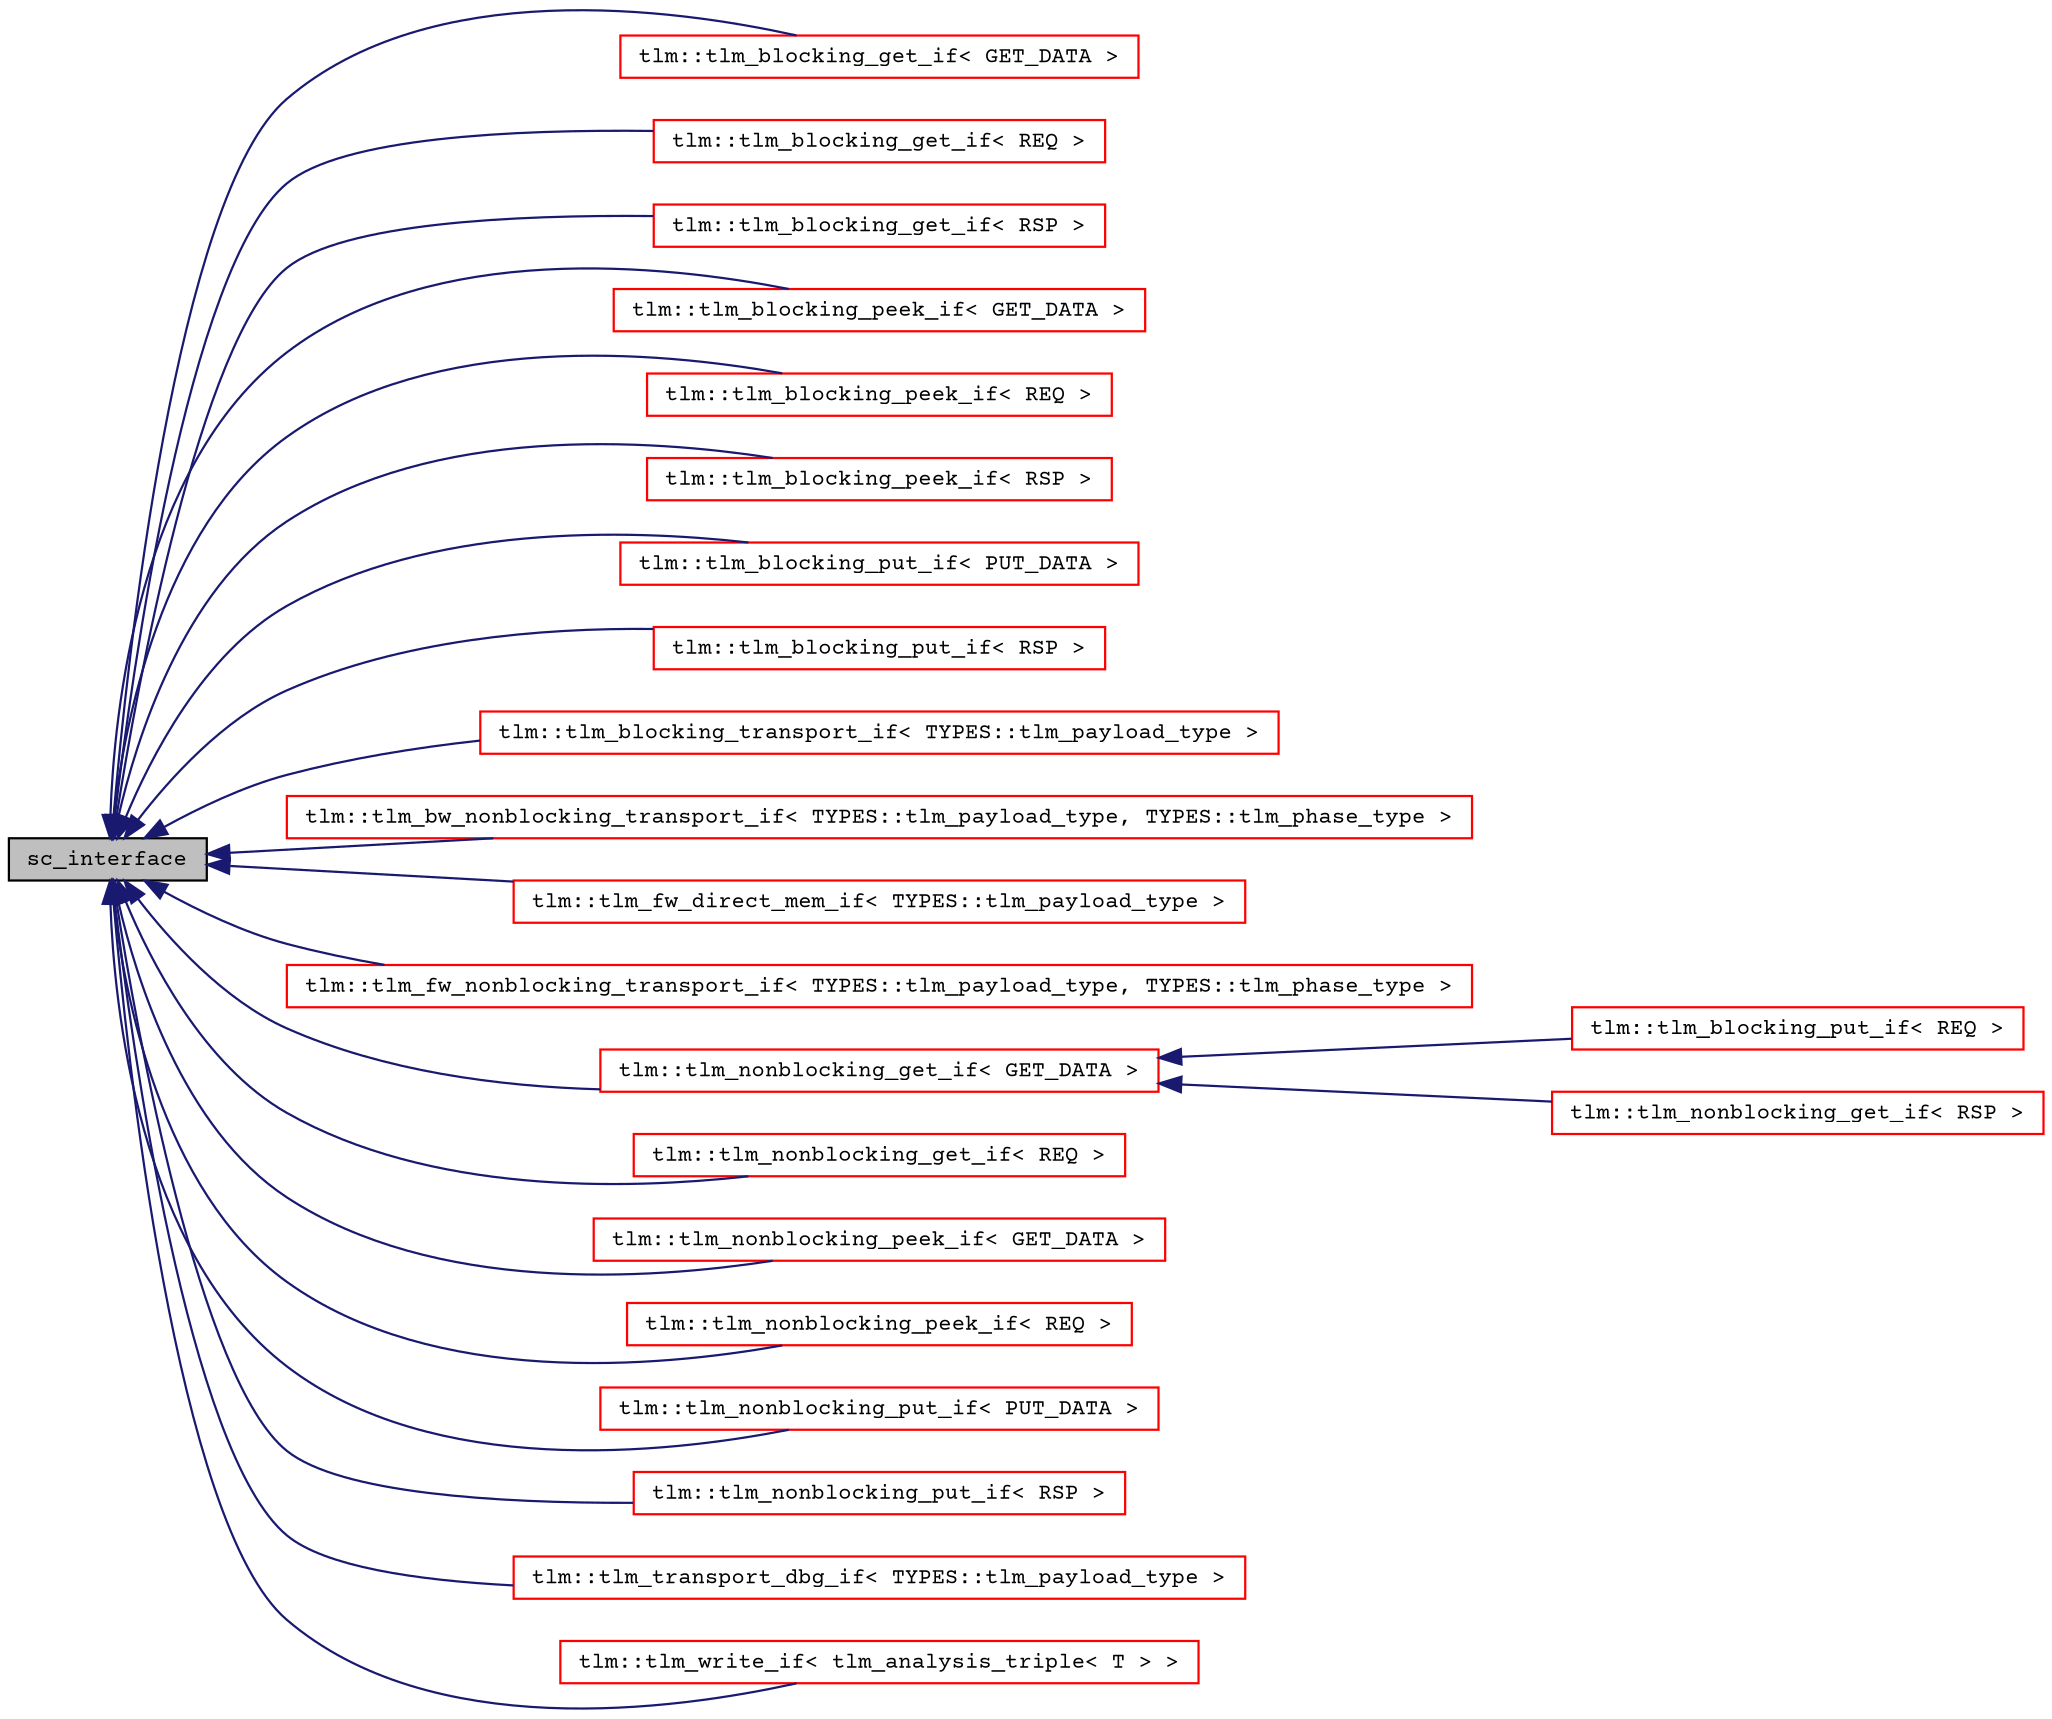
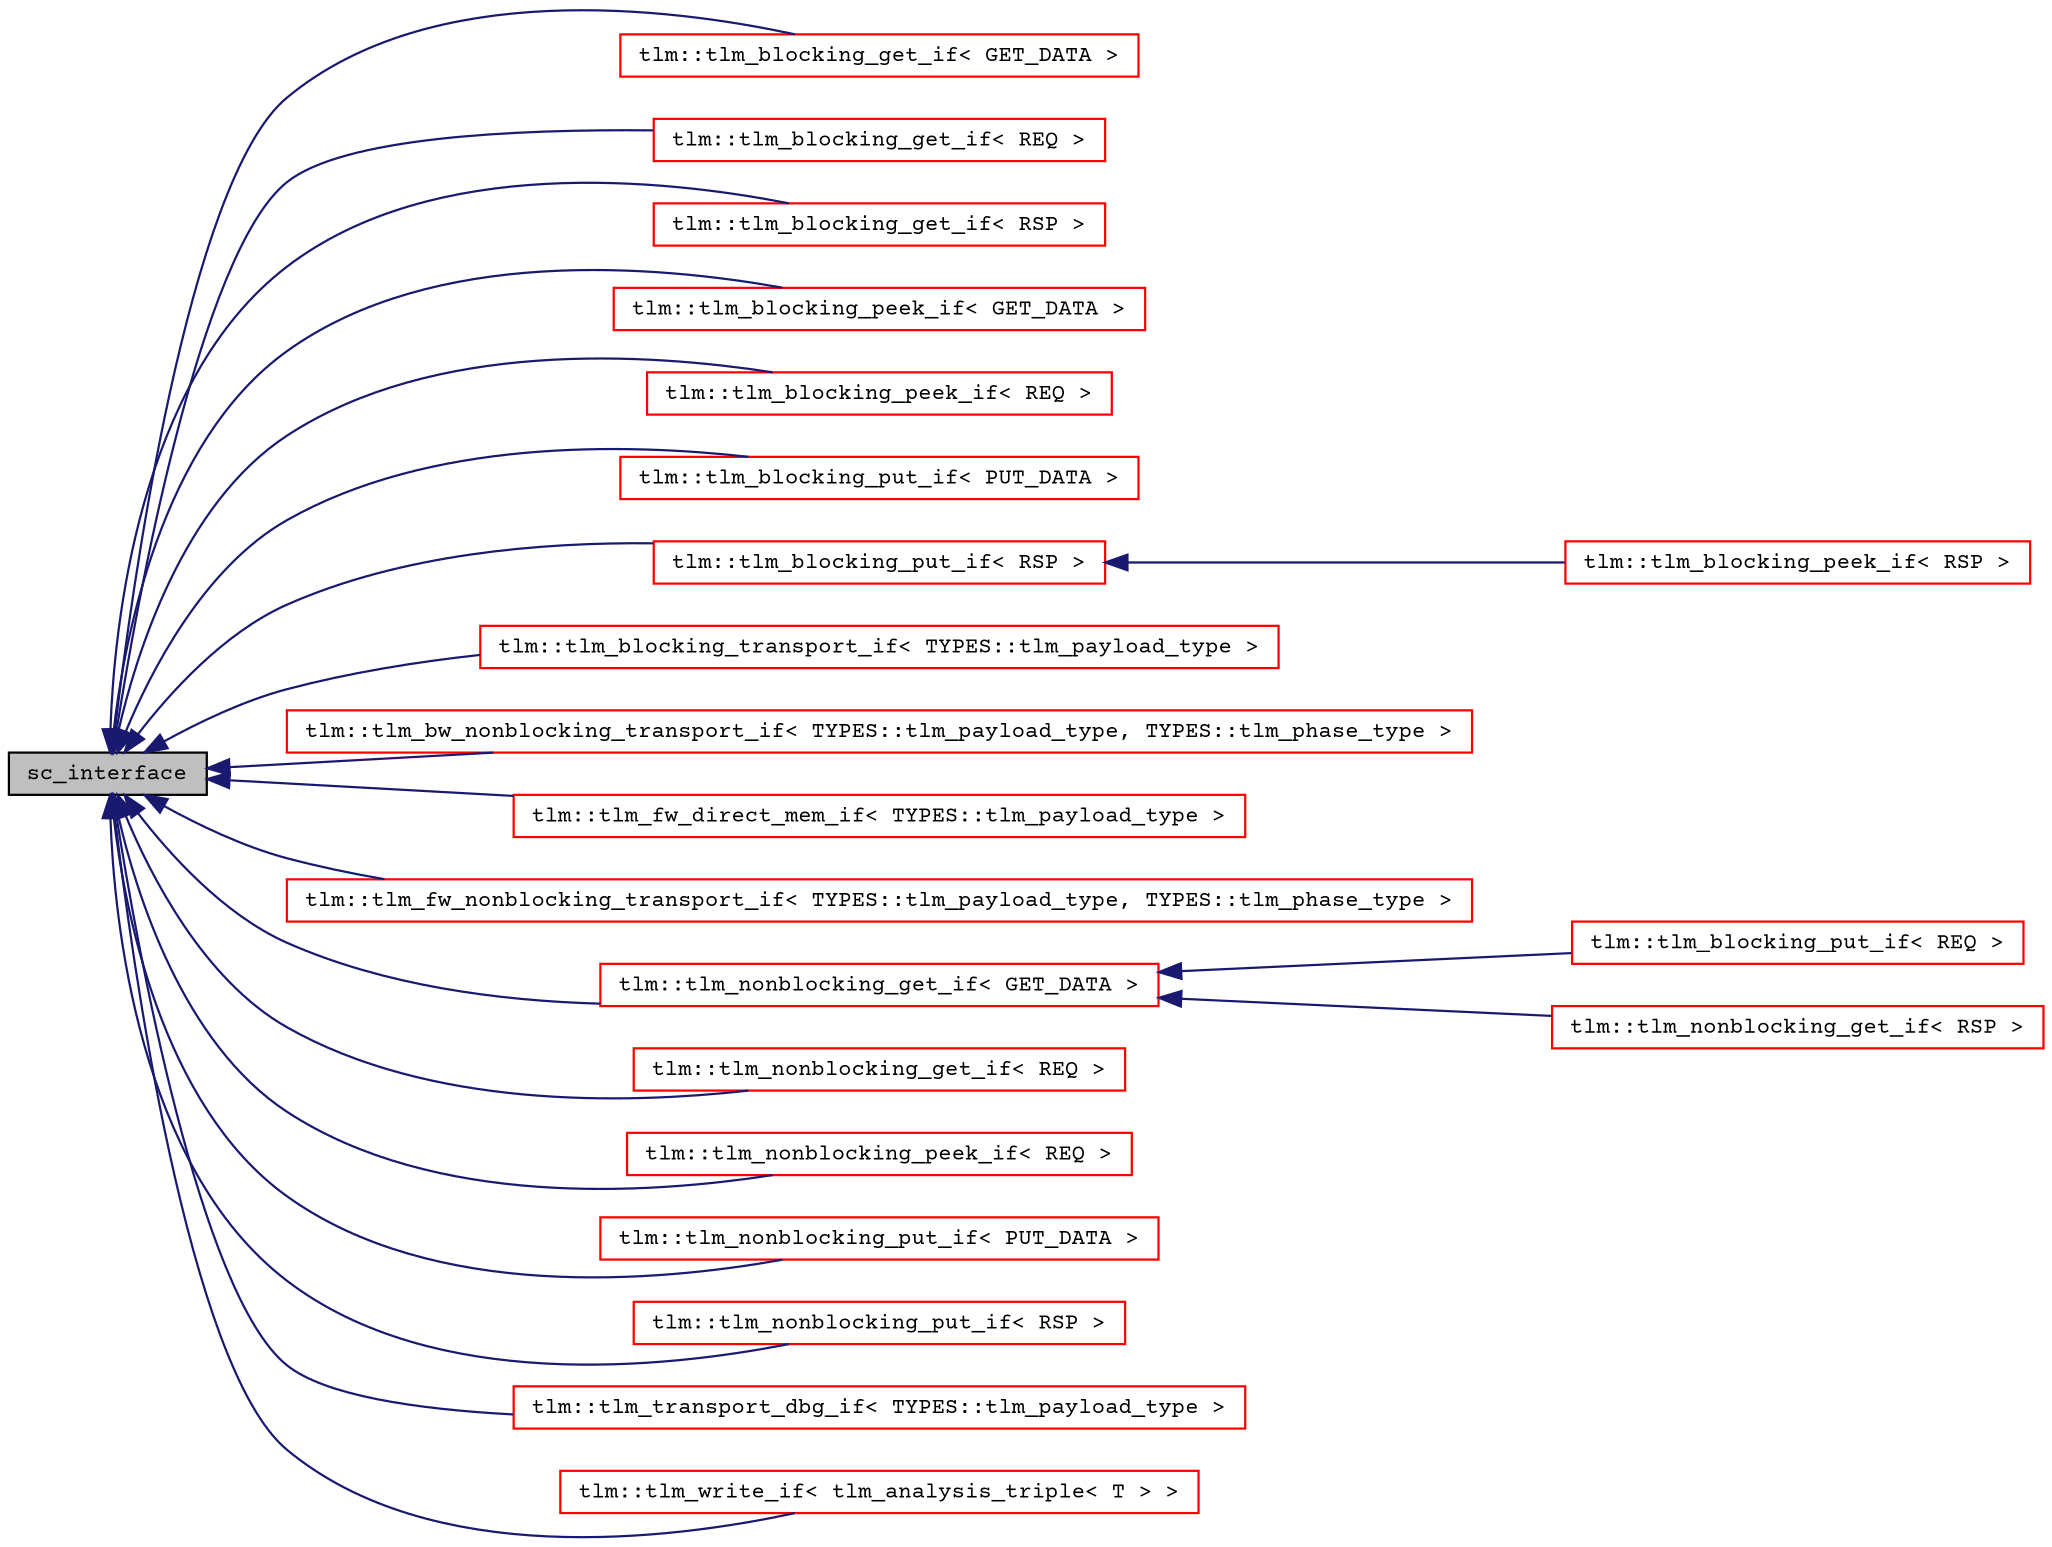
(355, 487) -> (1346, 562)
(879, 1240) -> none
